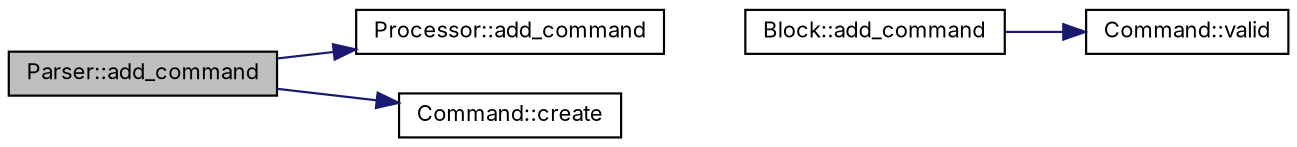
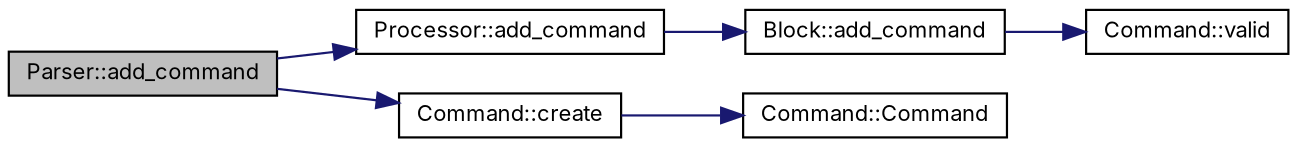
none -> (693, 32)
none -> (875, 115)
